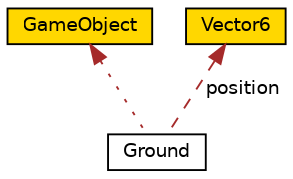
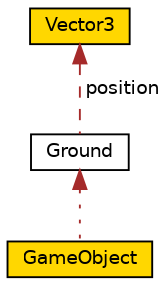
(236, 26) -> (80, 26)
(124, 98) -> (80, 215)
